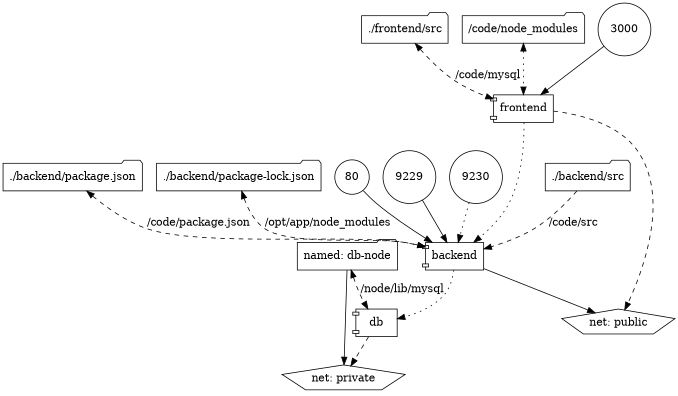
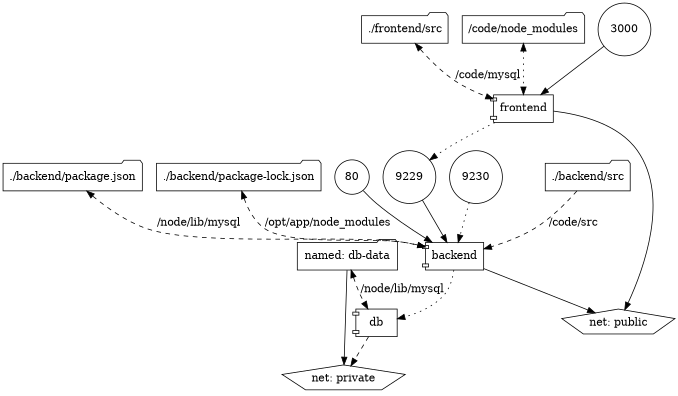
(650, 180) -> (650, 180)
(516, 186) -> (465, 138)
(199, 223) -> (199, 223)
(347, 256) -> (347, 256)
